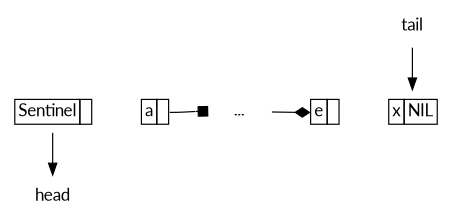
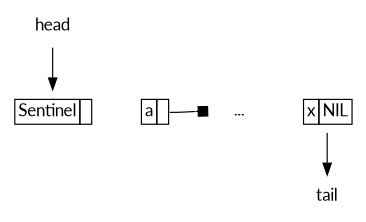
(412, 63) -> (327, 148)
(325, 111) -> none
(53, 148) -> (53, 63)
